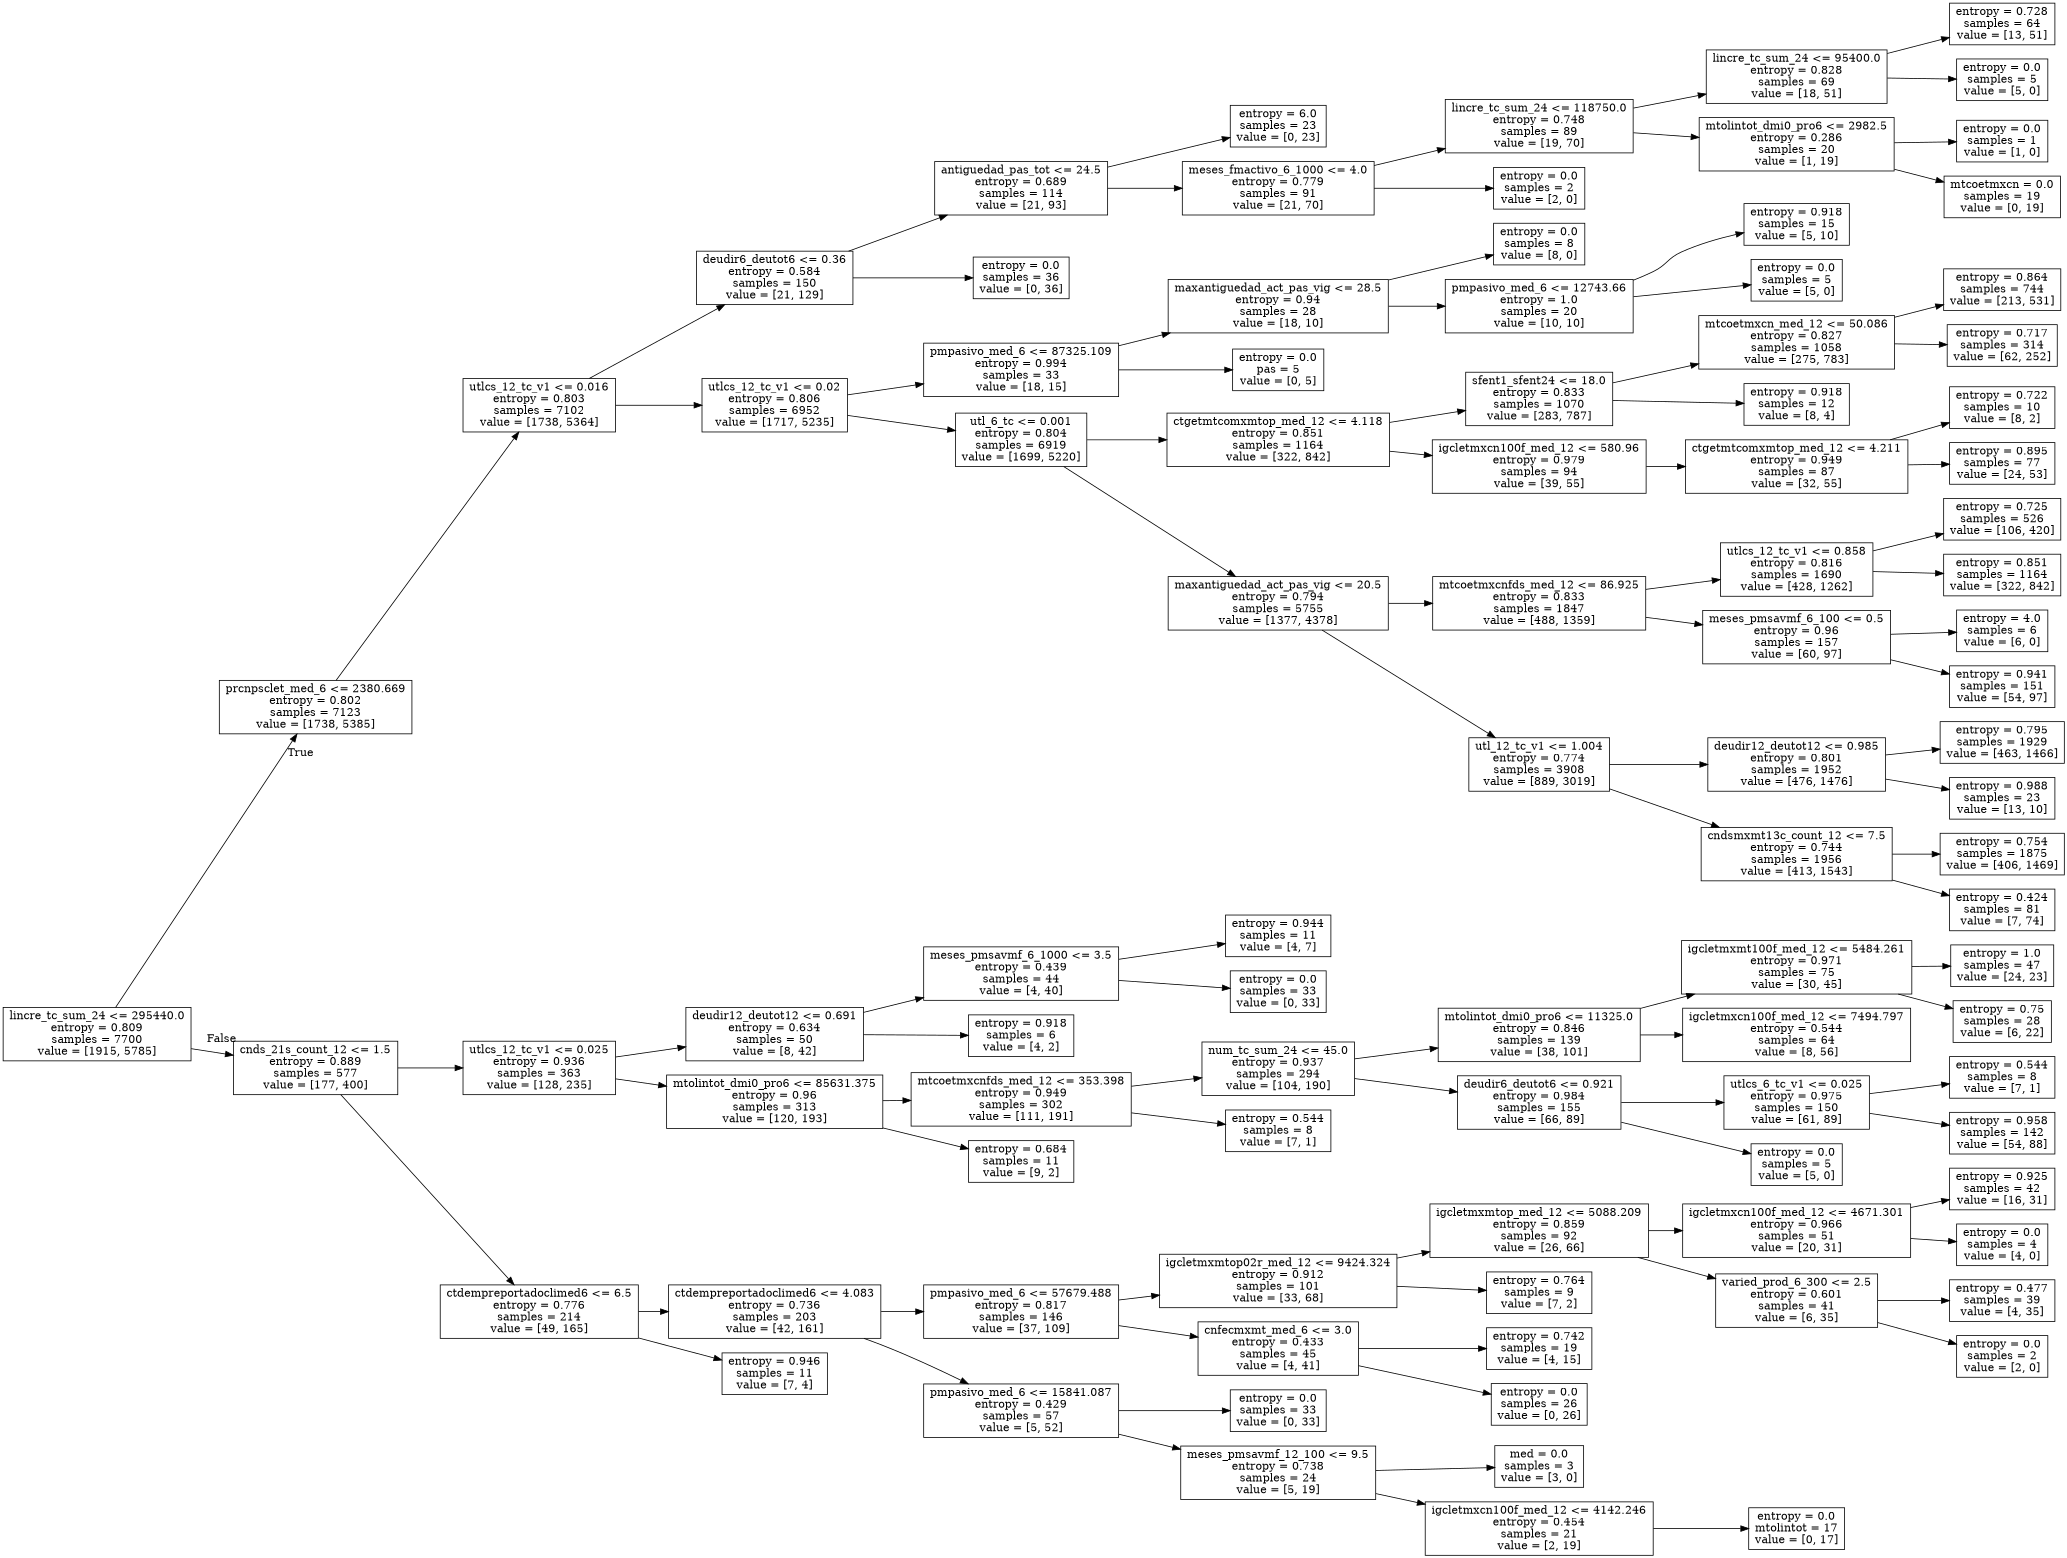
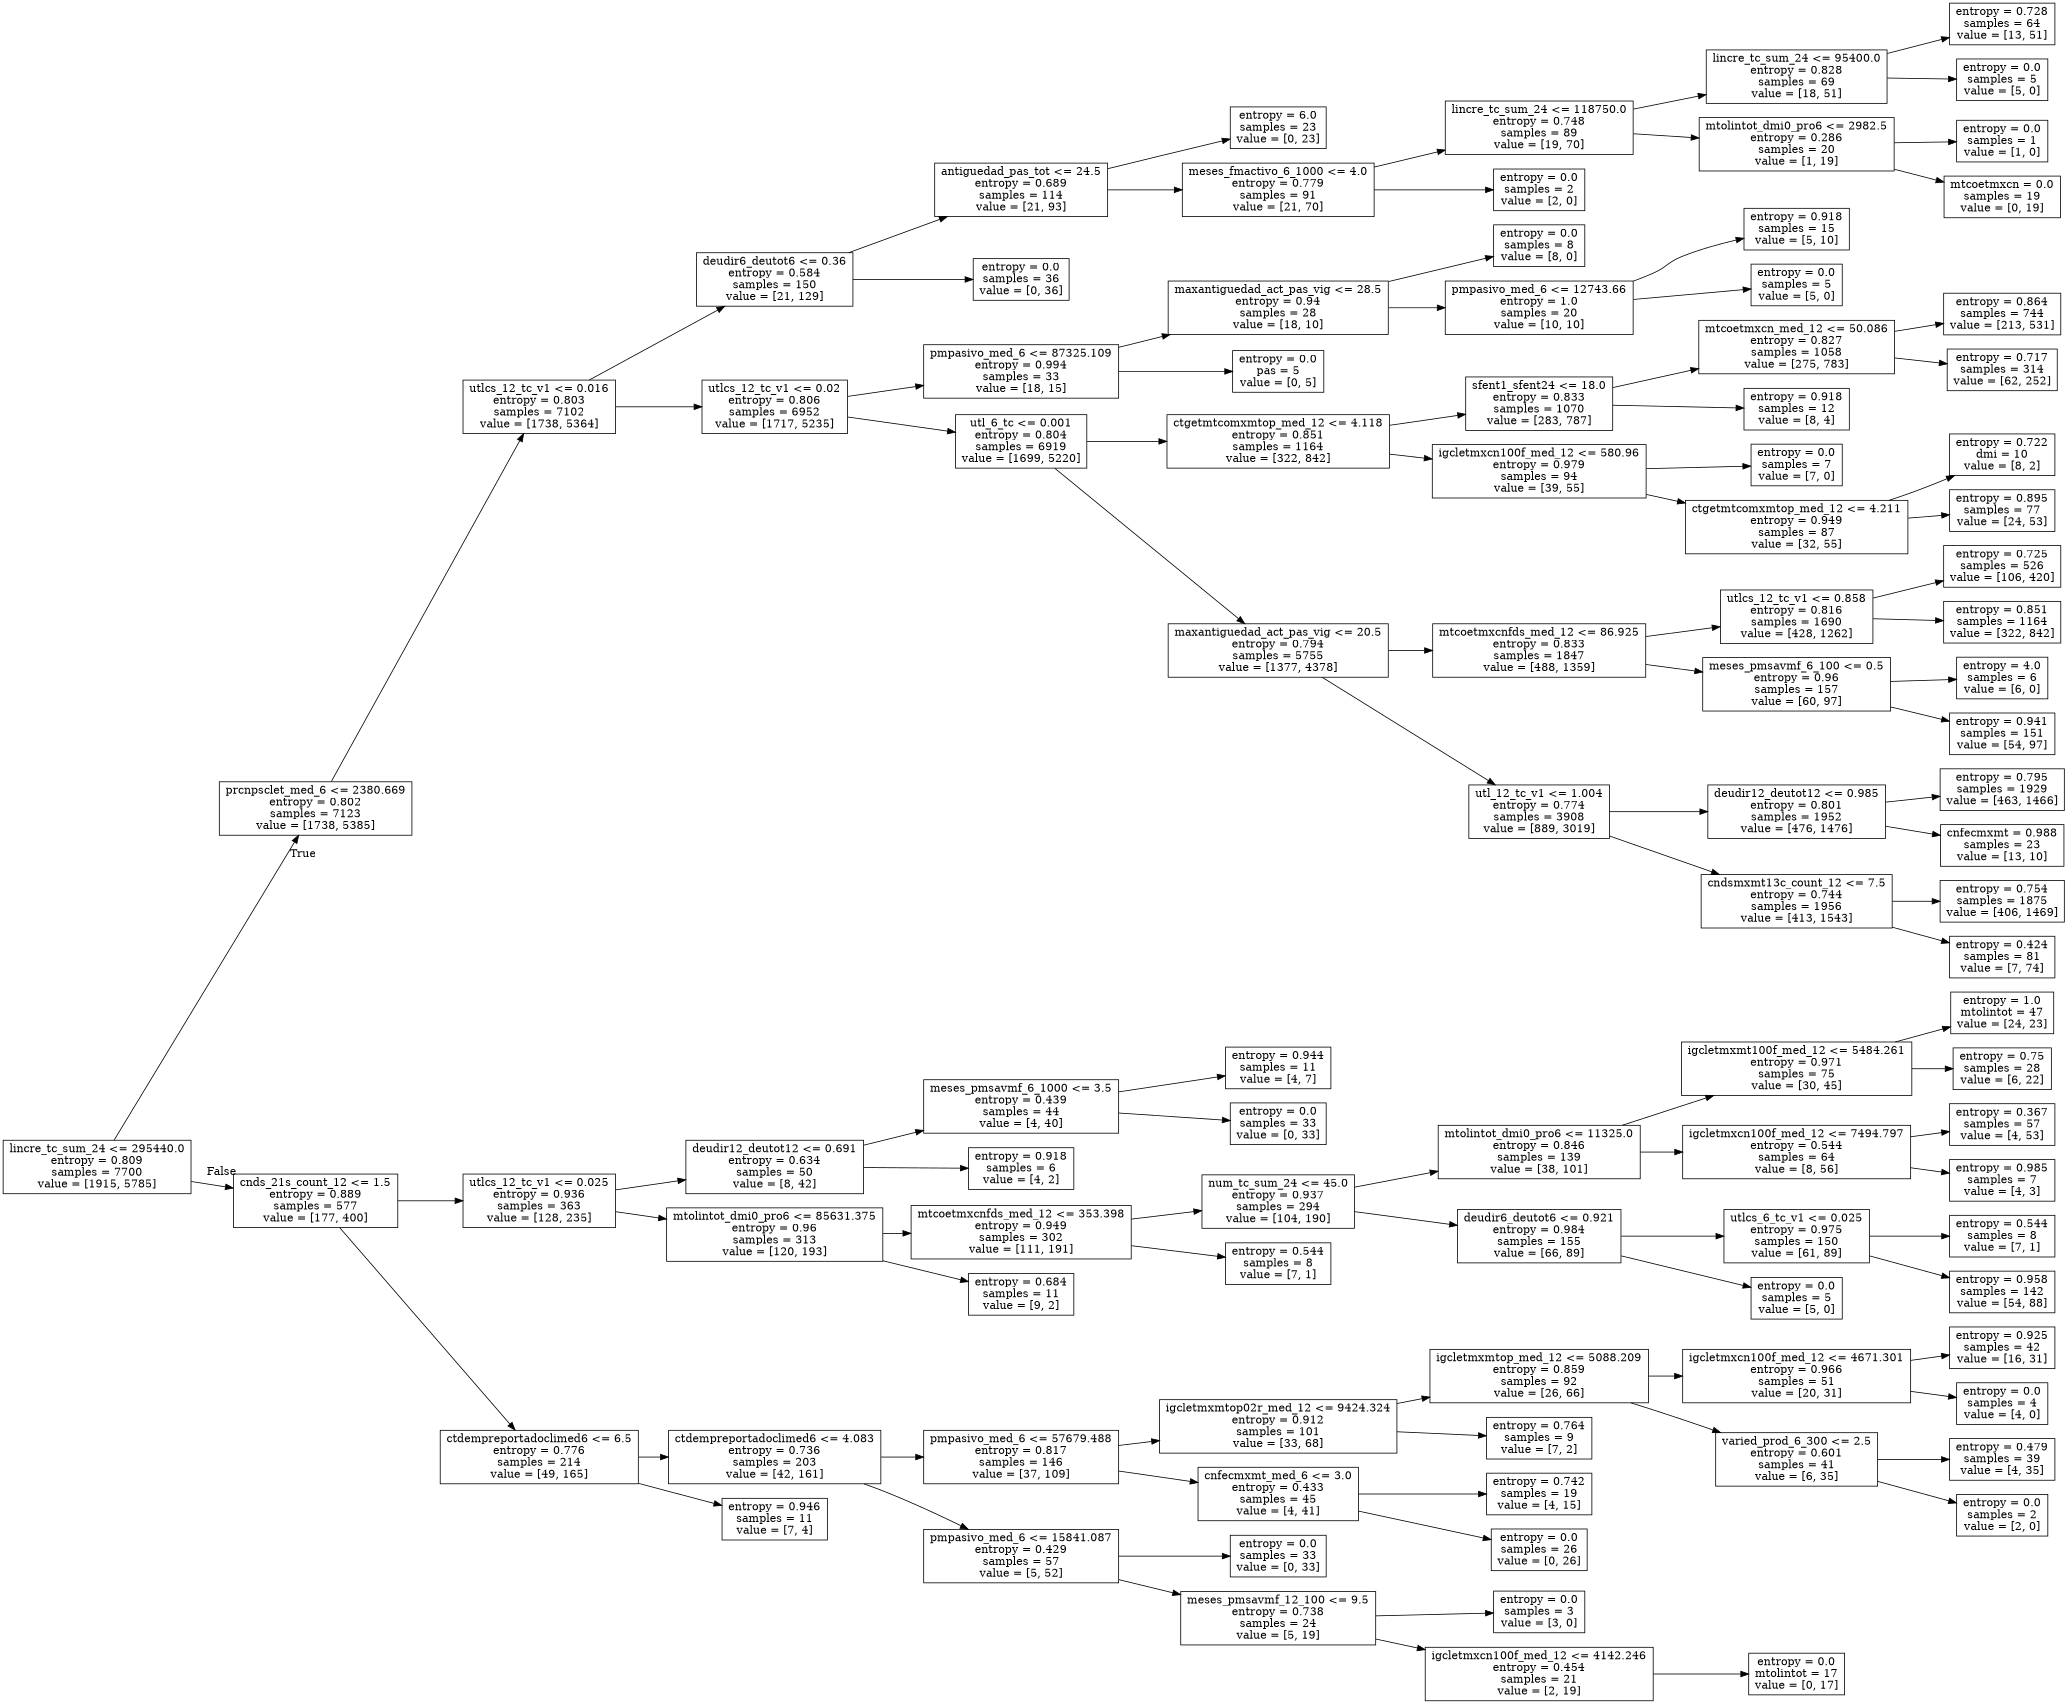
(2002, 408) -> (2002, 455)
none -> (1797, 465)
(2002, 798) -> (2002, 845)
(2002, 966) -> (2002, 1013)
none -> (2002, 1125)
none -> (2002, 1180)
(2002, 1301) -> (2002, 1459)
(1539, 1466) -> (1539, 1612)
